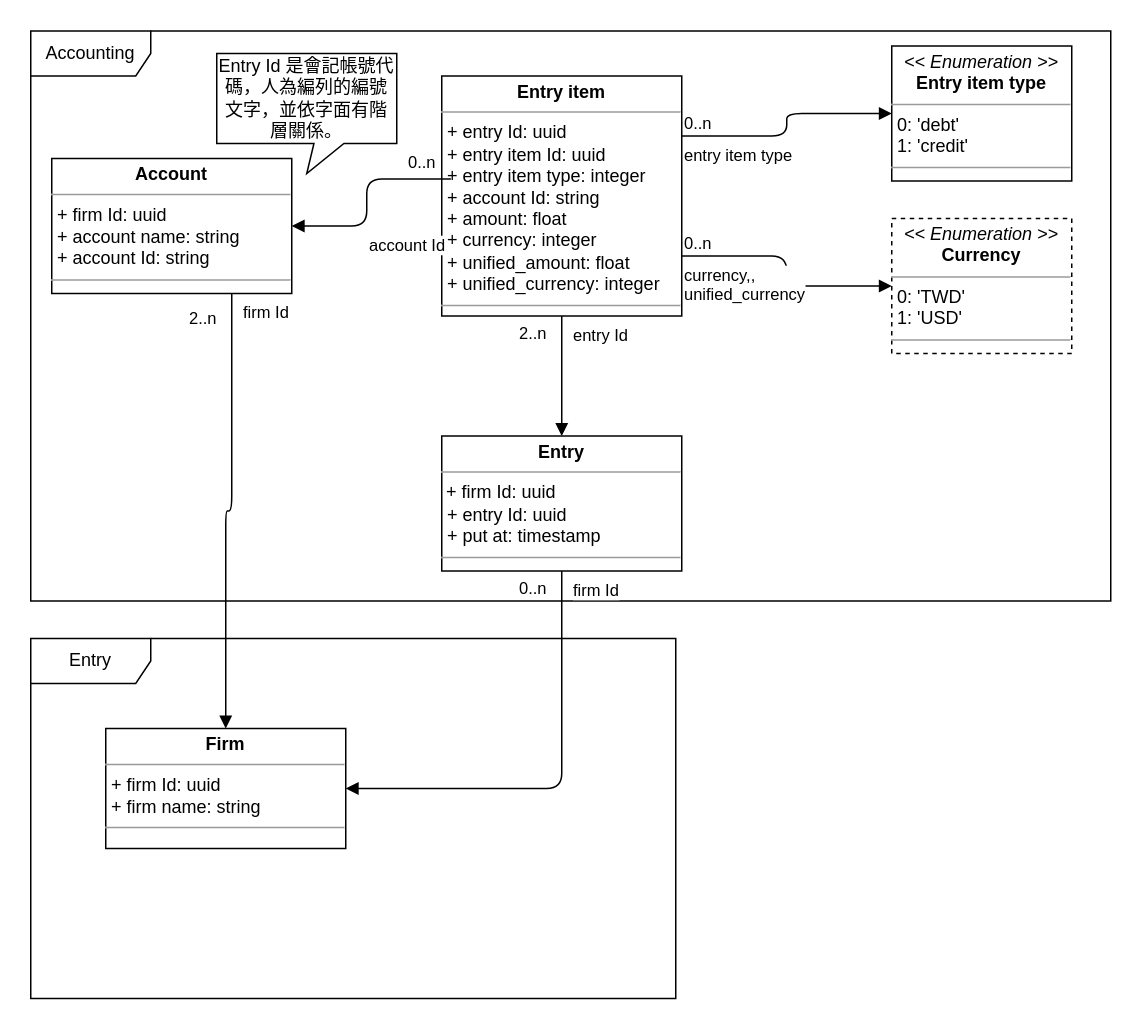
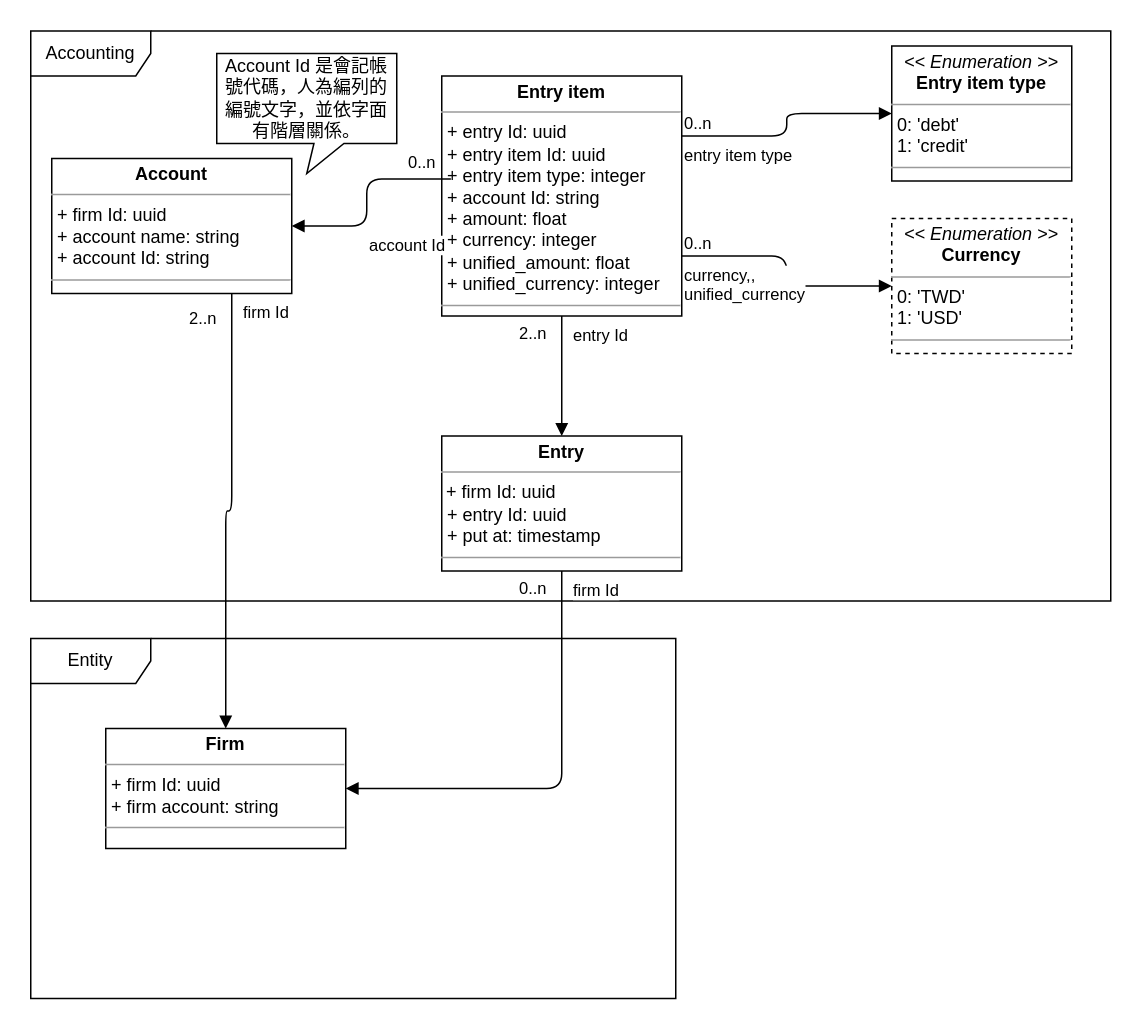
(307, 98) -> (307, 98)
(91, 661) -> (91, 661)
(187, 761) -> (203, 761)
